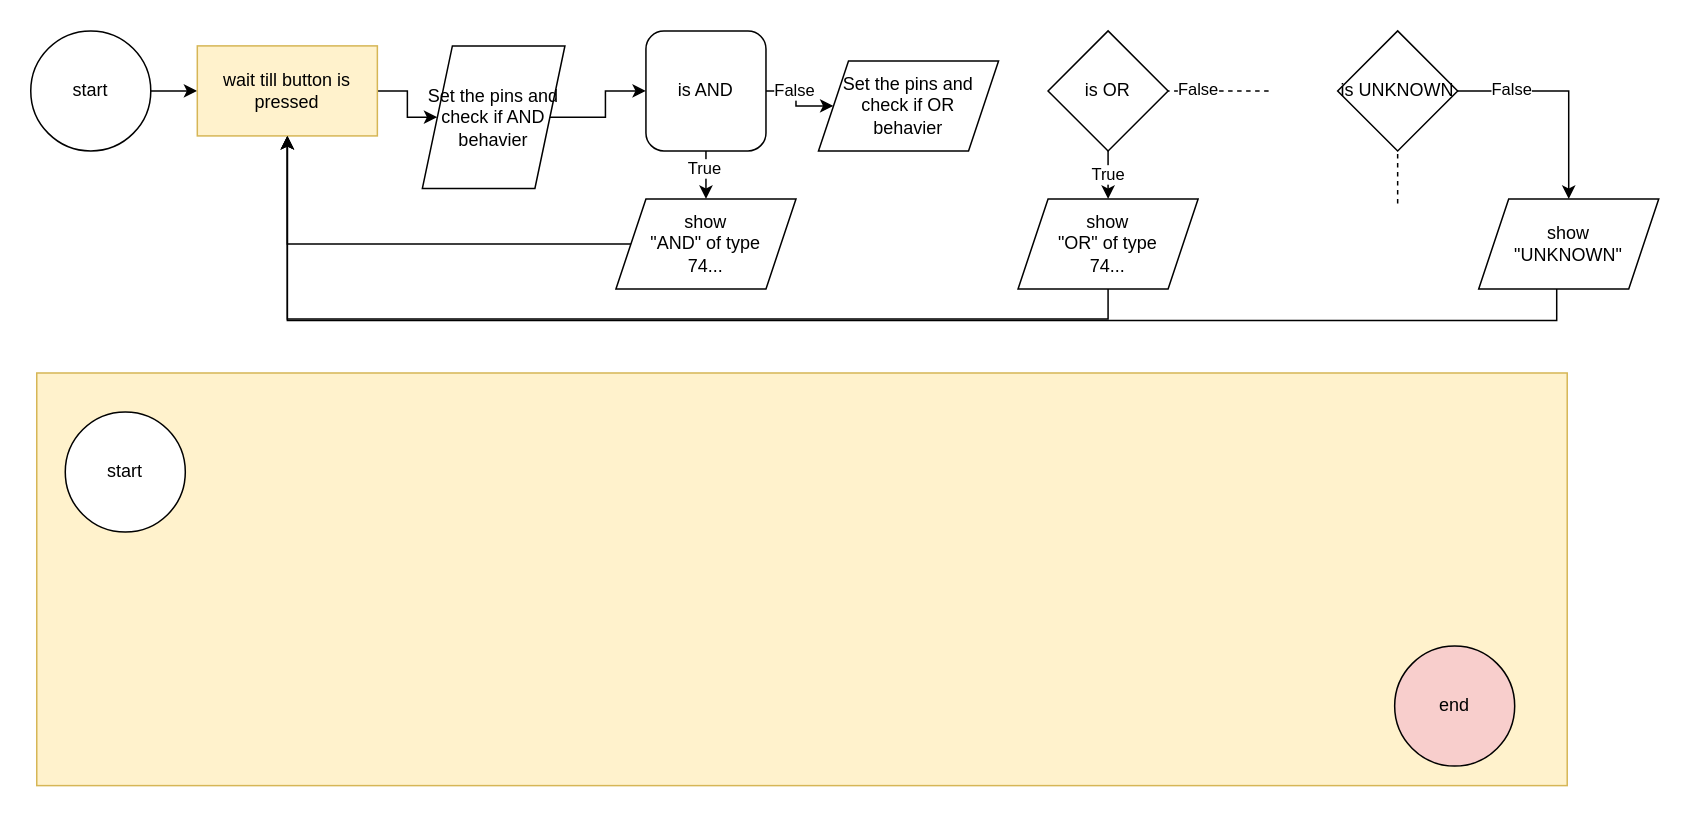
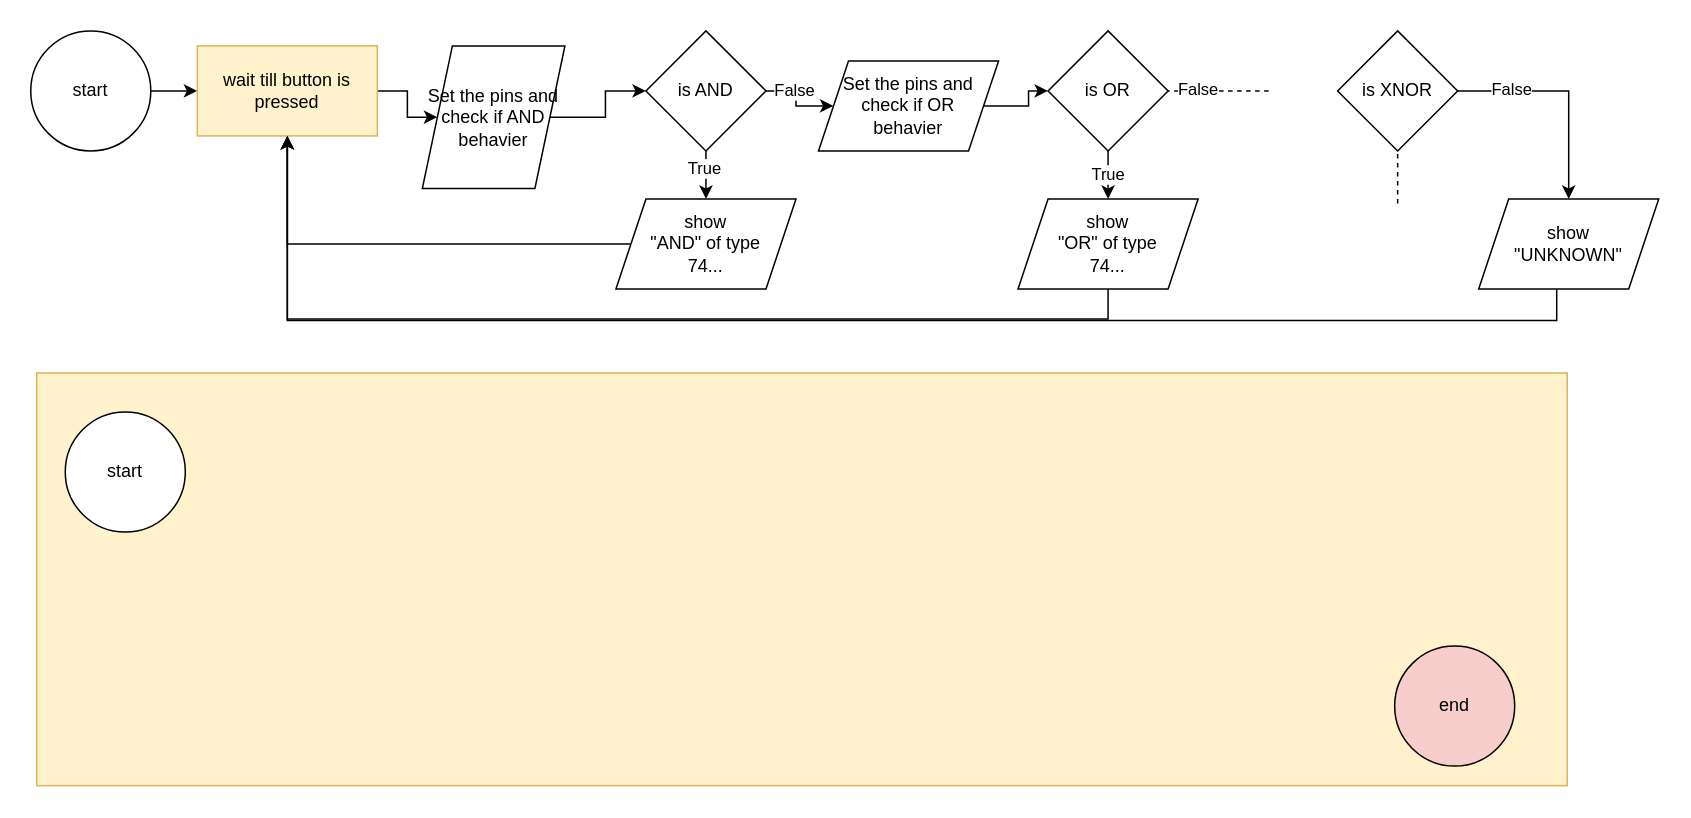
(706, 91) -> (706, 91)
(1397, 91) -> (1397, 91)
none -> (1017, 106)
